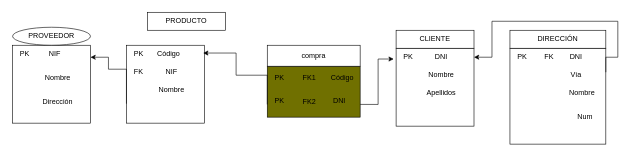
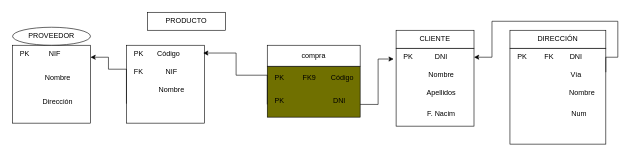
(310, 78) -> (310, 78)
(309, 102) -> none
none -> (441, 114)
(585, 117) -> (579, 114)
